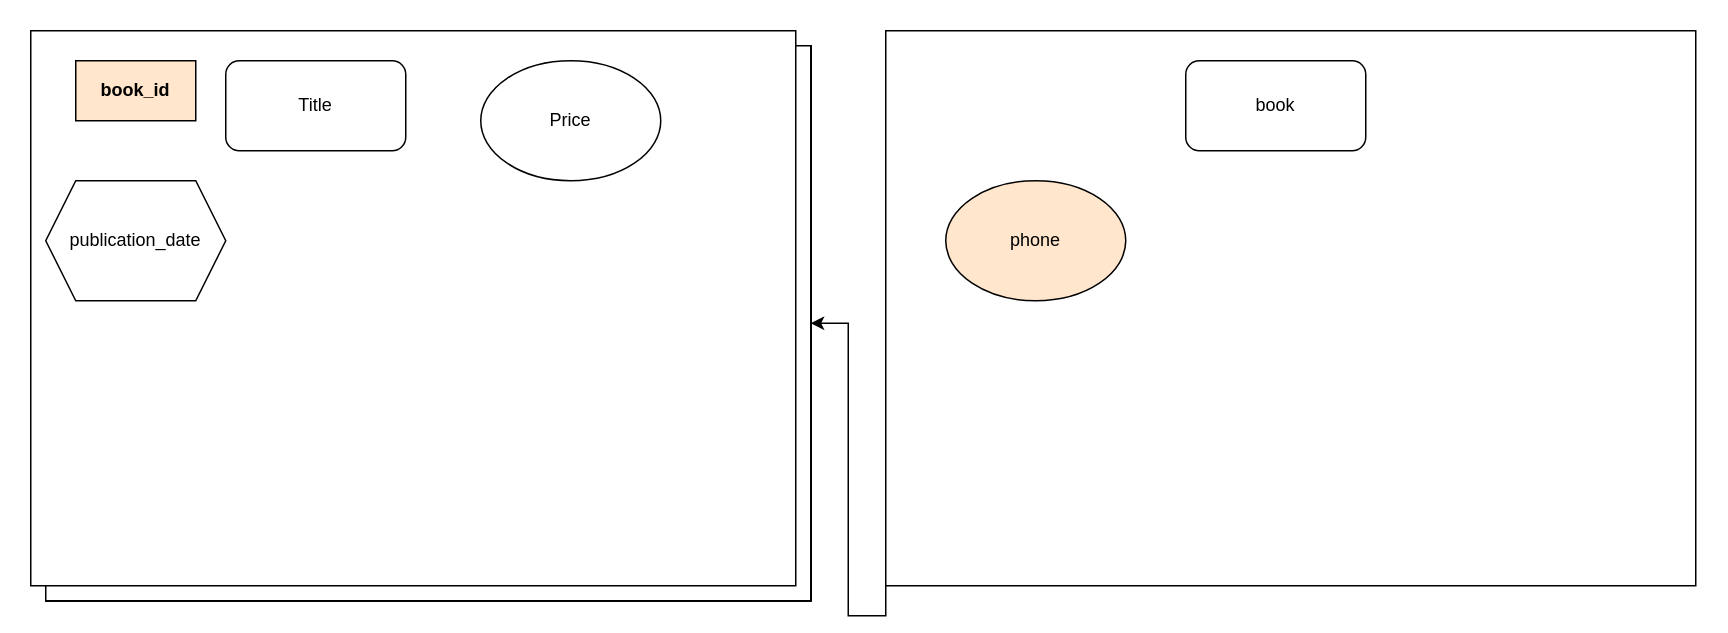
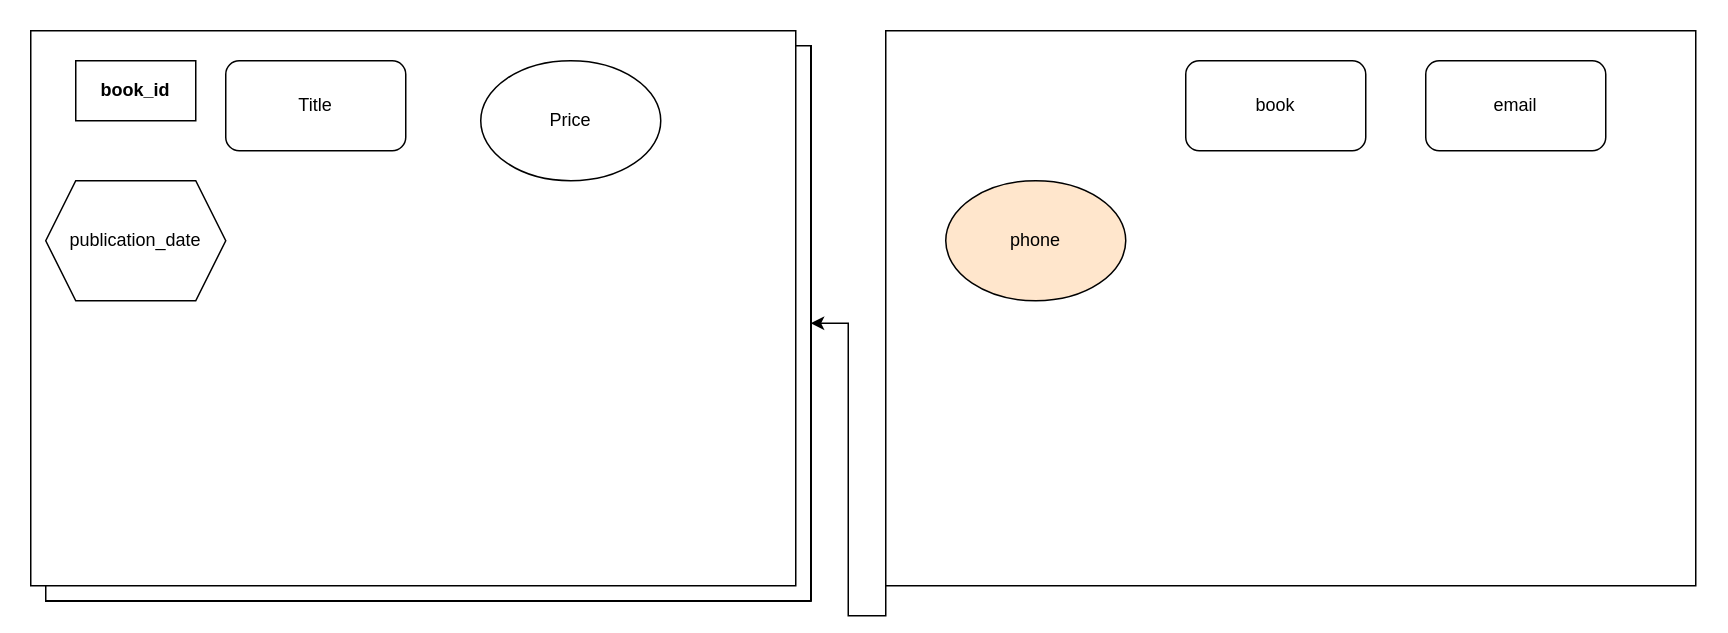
(136, 91) -> (136, 91)
none -> (1516, 106)
